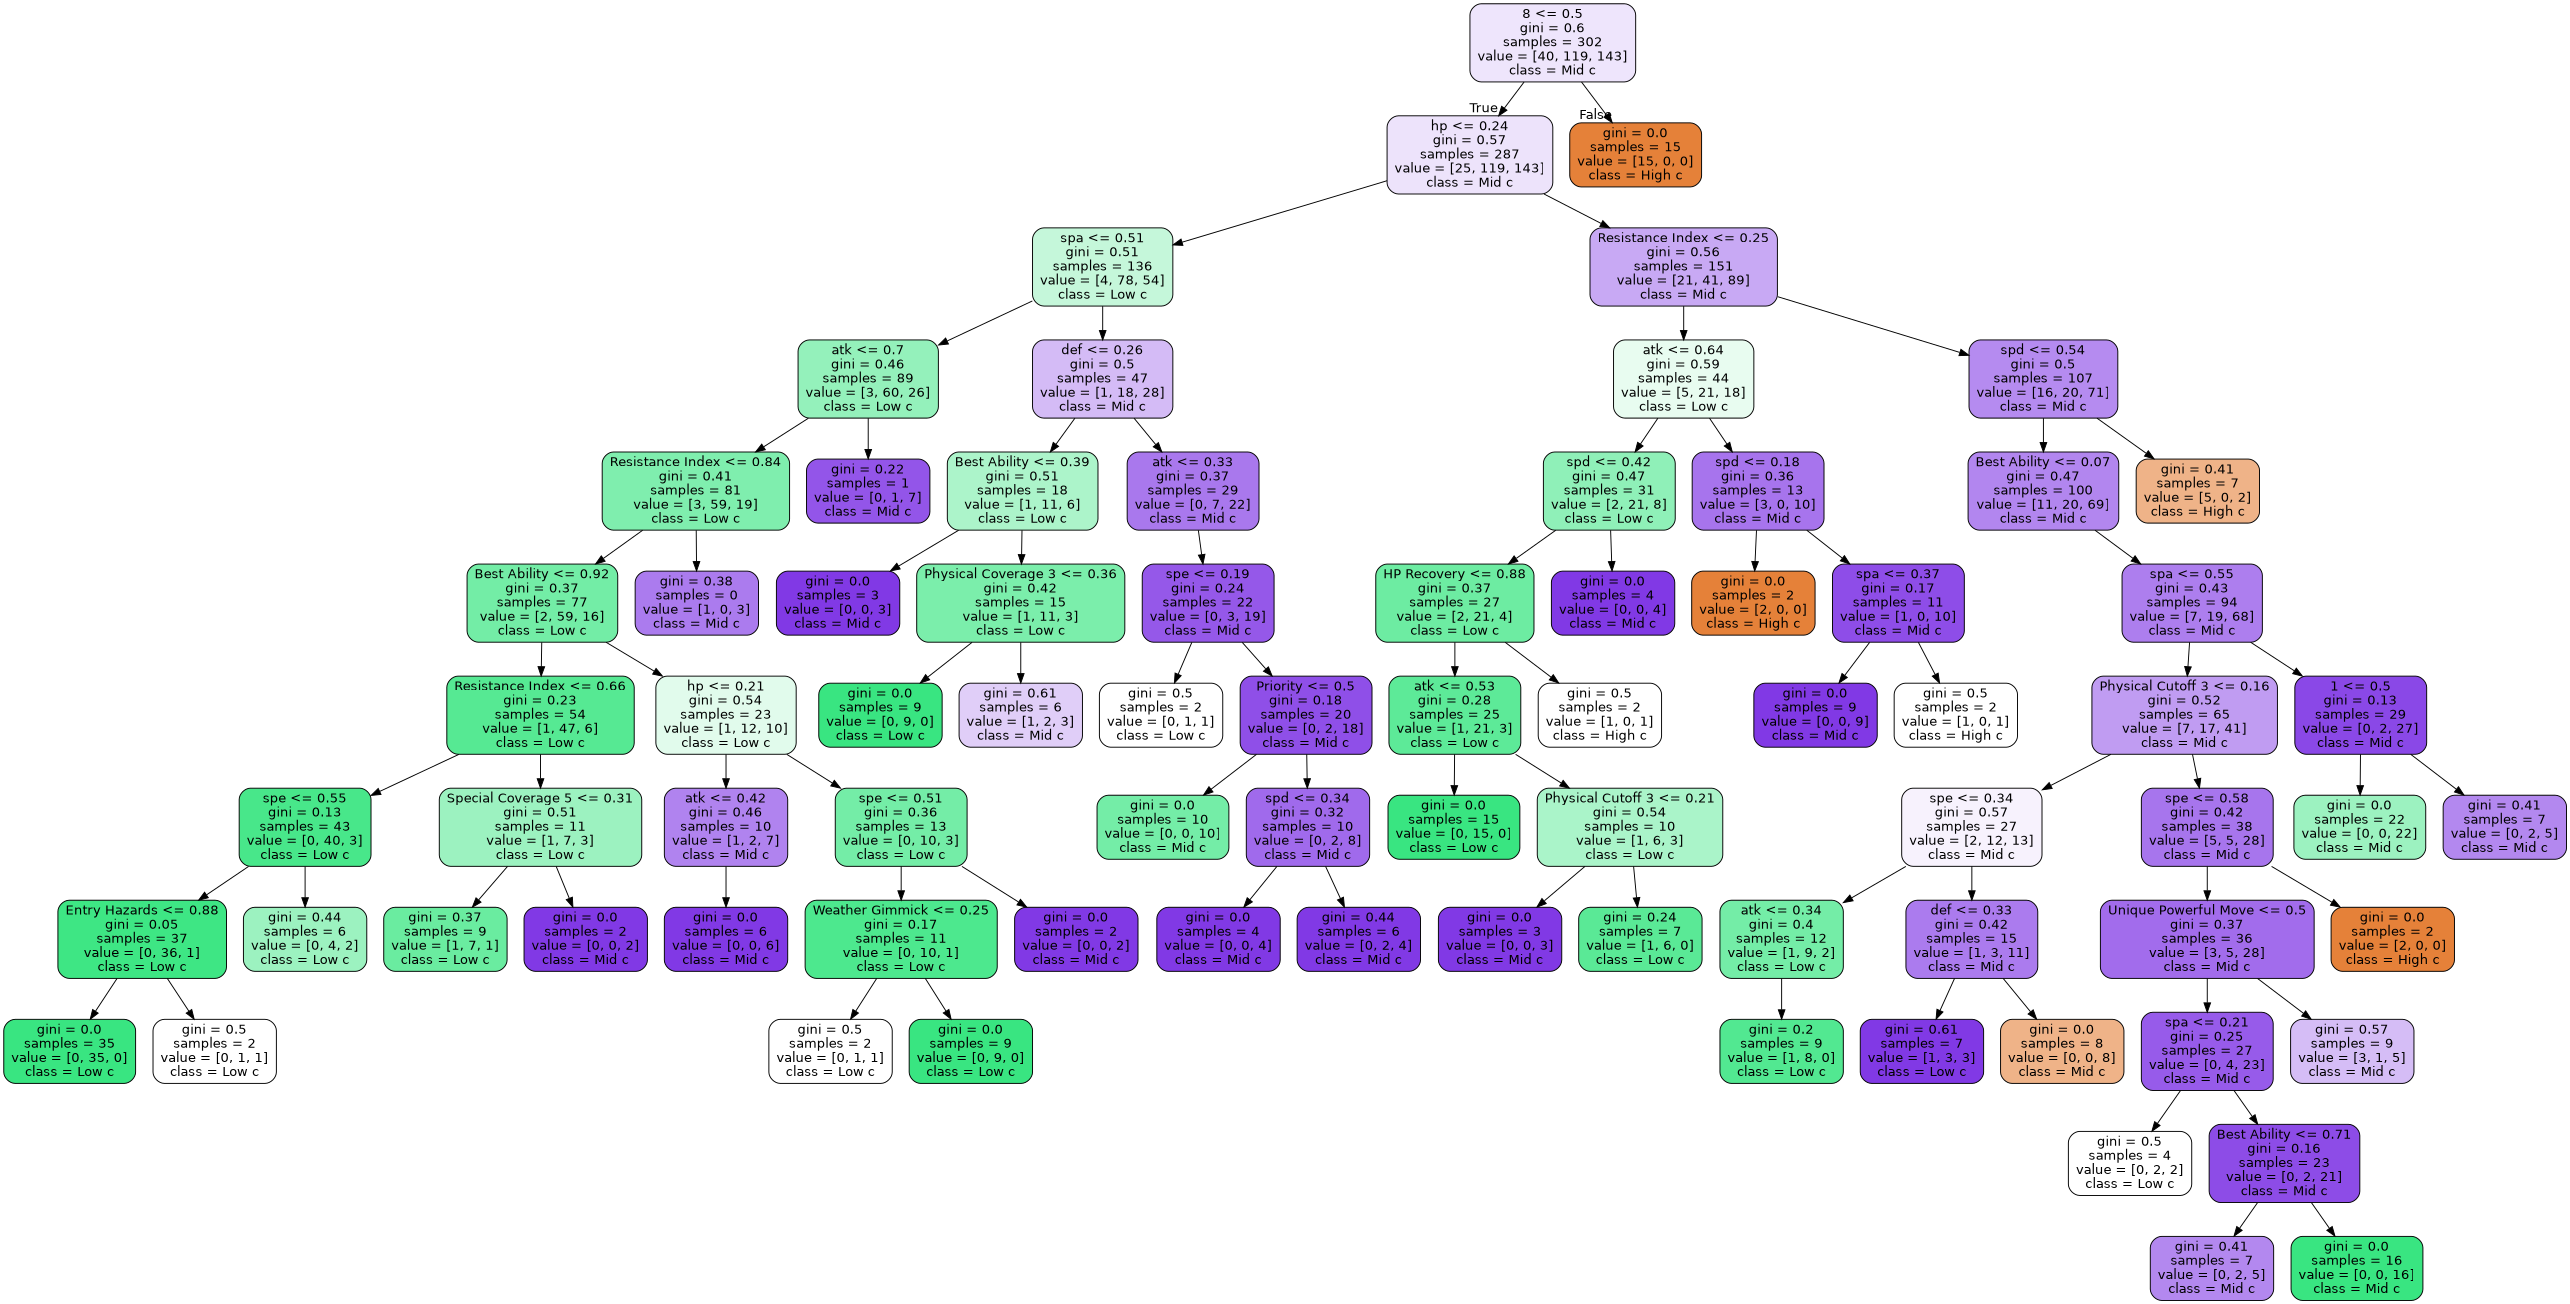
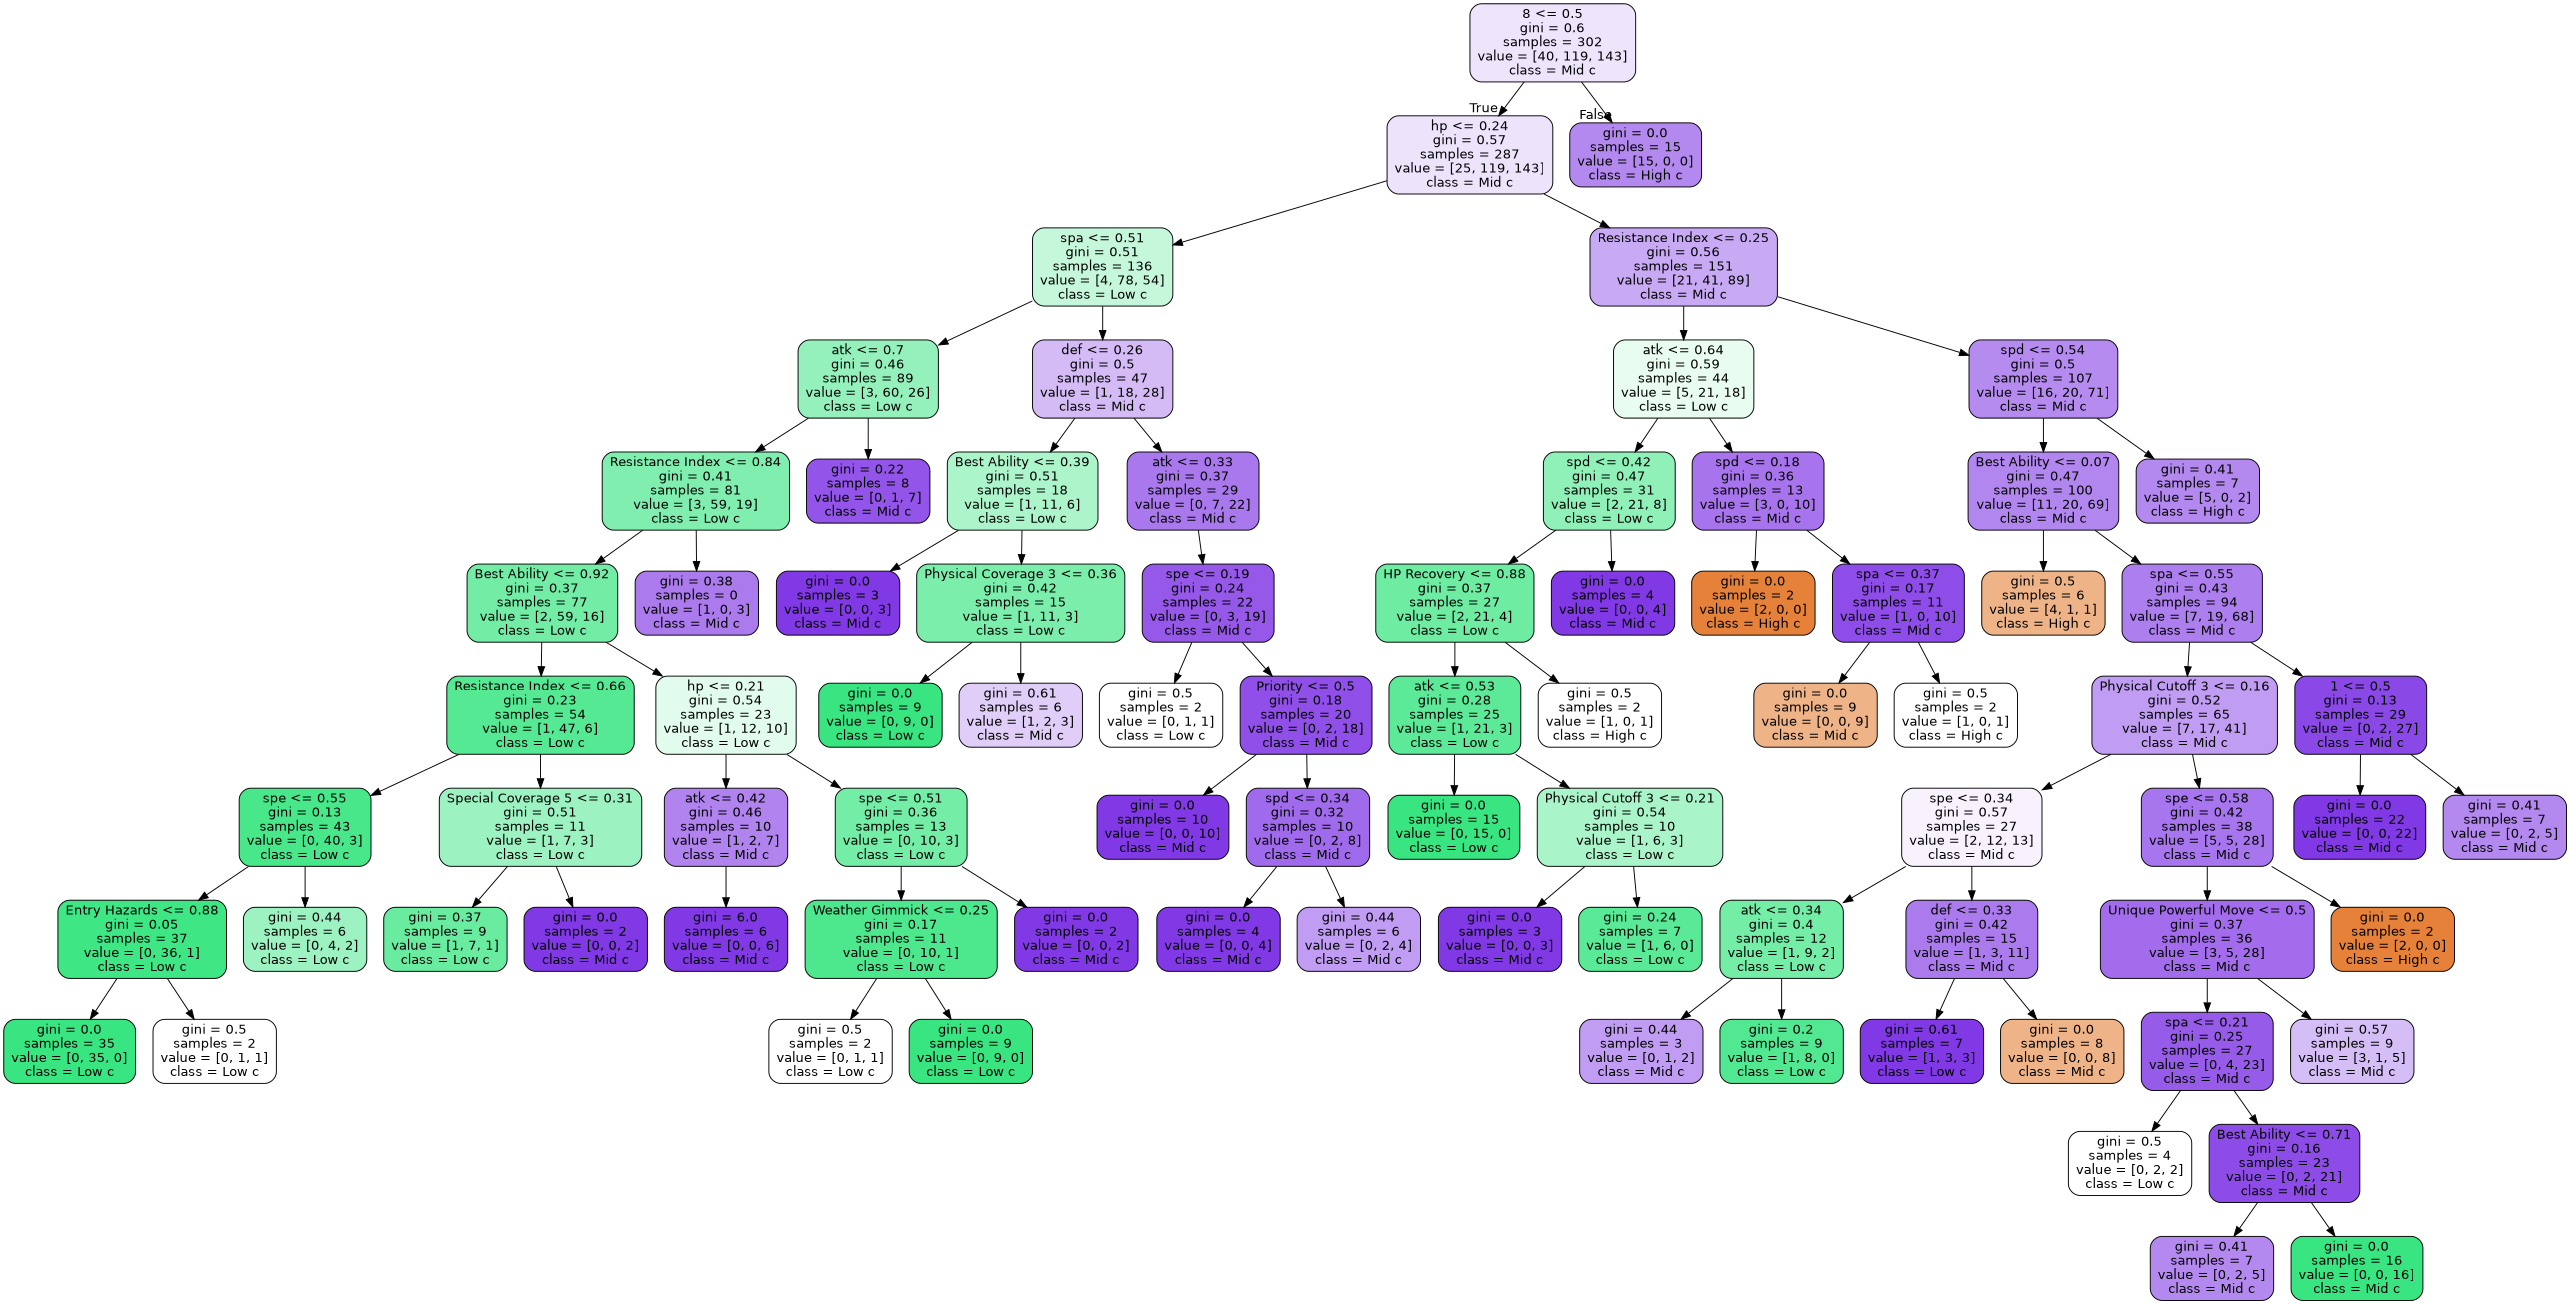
(1636, 155) -> (1636, 155)
(868, 491) -> (868, 491)
(2198, 491) -> (2198, 491)
none -> (2043, 603)
(1816, 715) -> (1816, 715)
(1163, 827) -> (1163, 827)
(2360, 827) -> (2360, 827)
(726, 939) -> (726, 939)
(1359, 939) -> (1359, 939)
none -> (1641, 1051)
